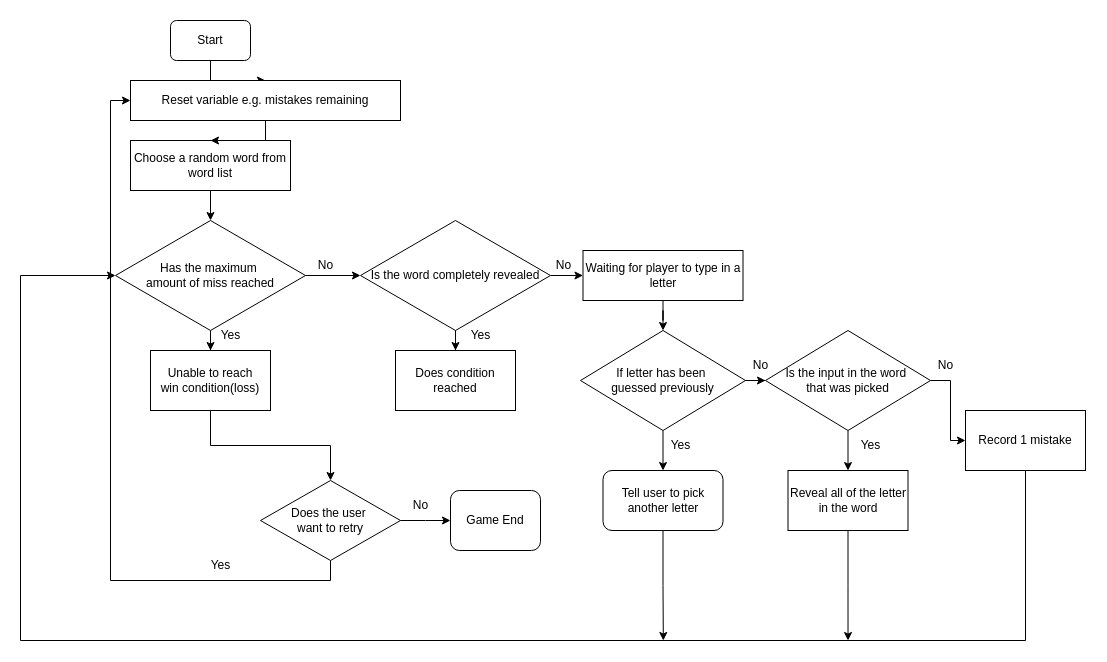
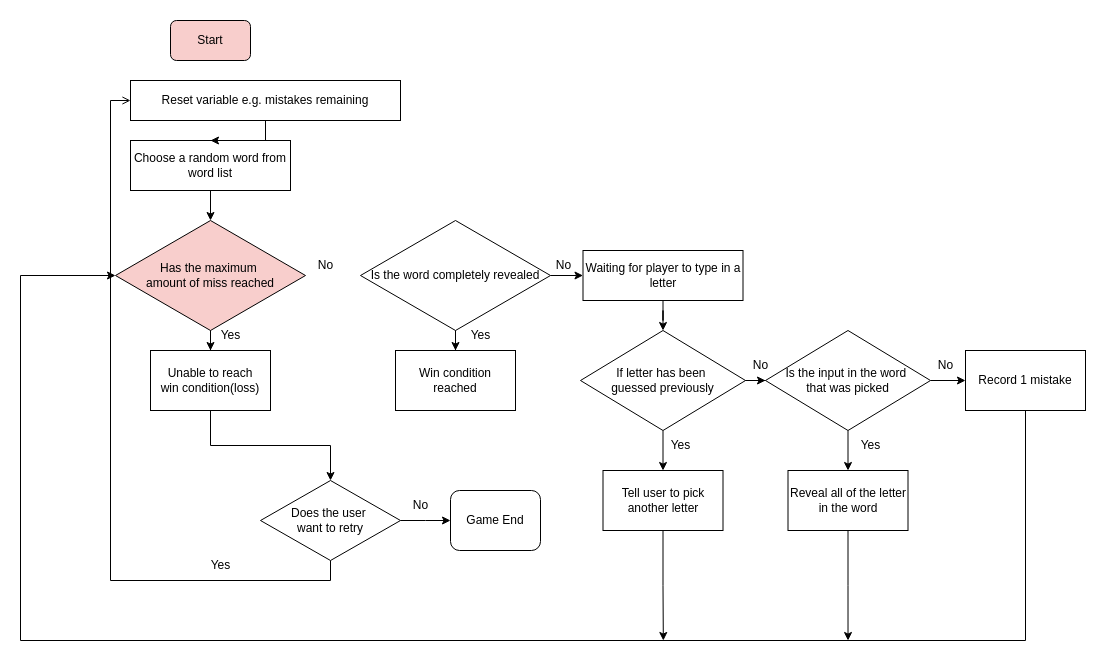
(211, 41) -> (211, 41)
(211, 71) -> none
(122, 101) -> (124, 101)
(211, 276) -> (211, 276)
(330, 276) -> none
(456, 381) -> (456, 381)
(1026, 441) -> (1026, 381)
(663, 501) -> (663, 501)
